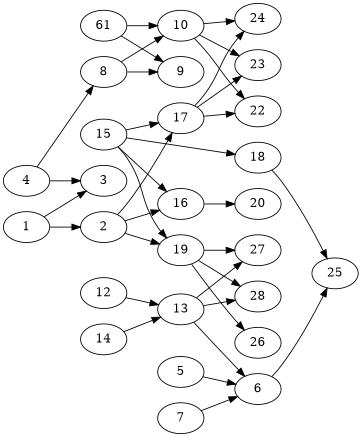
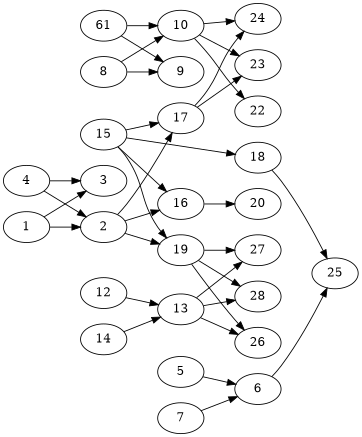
(215, 115) -> none
(63, 130) -> (60, 201)
(216, 346) -> (216, 324)
